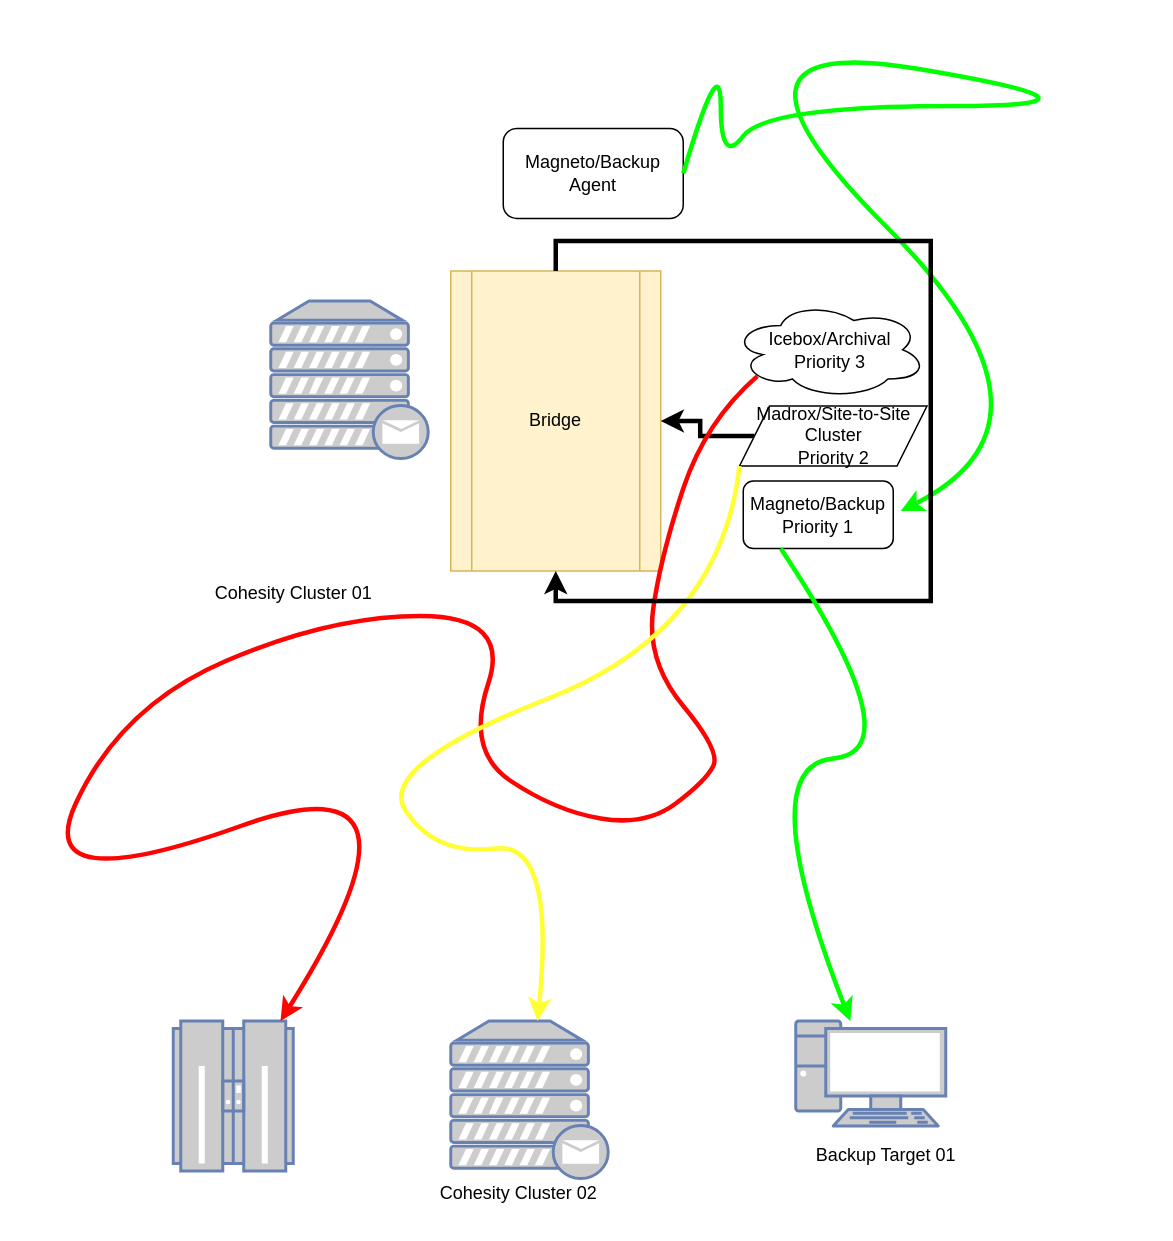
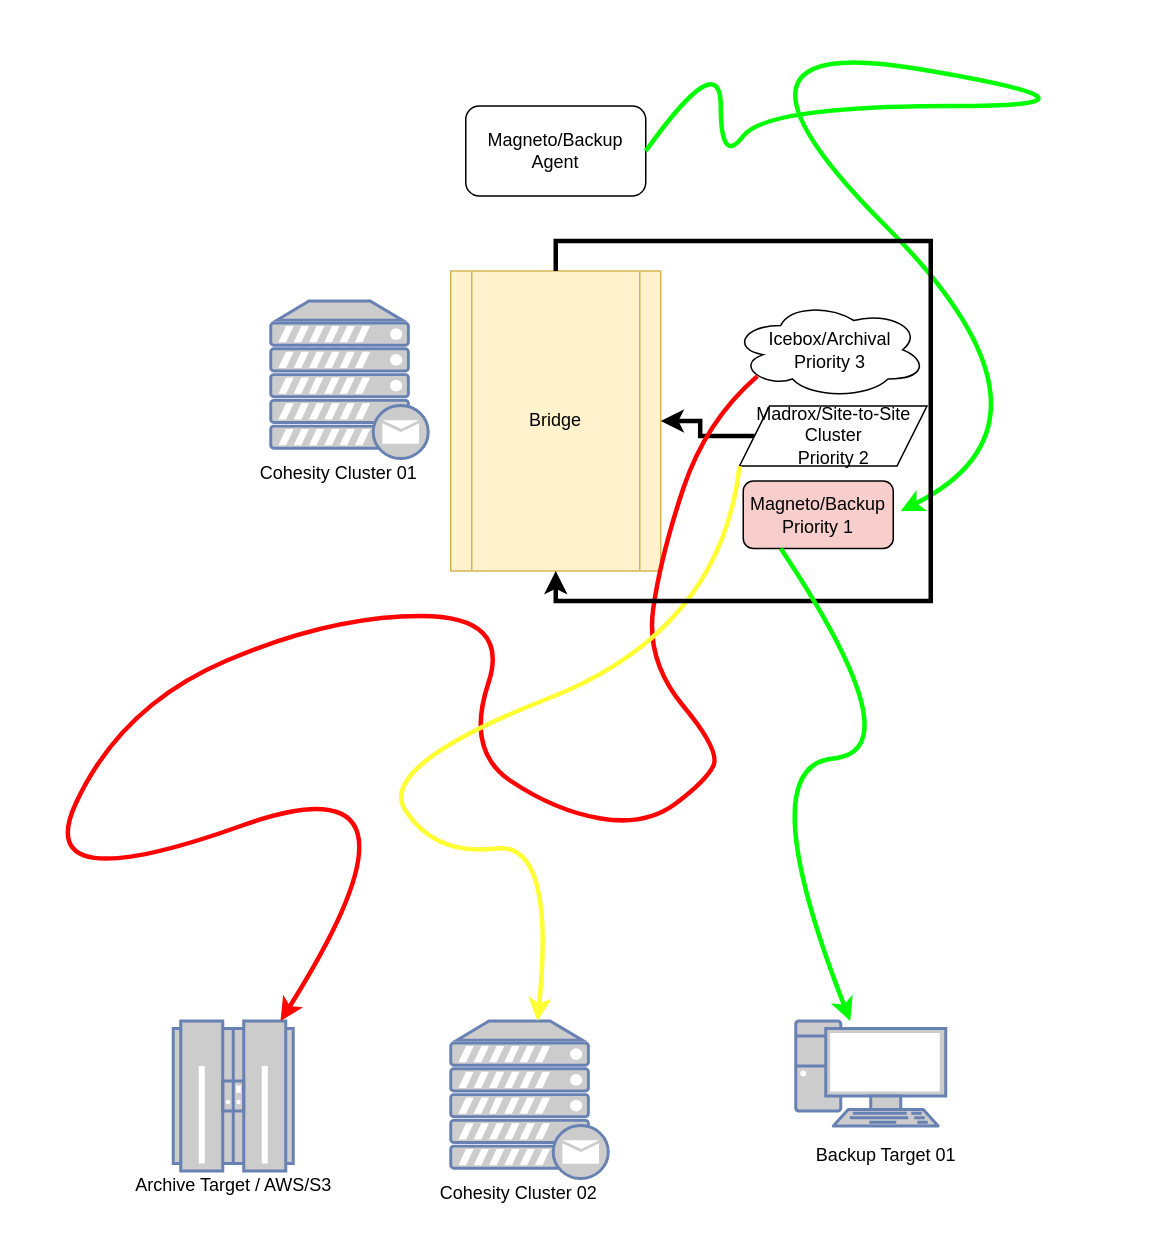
(593, 173) -> (556, 151)
(818, 515) -> (818, 515)
(293, 593) -> (338, 473)
none -> (233, 1186)
